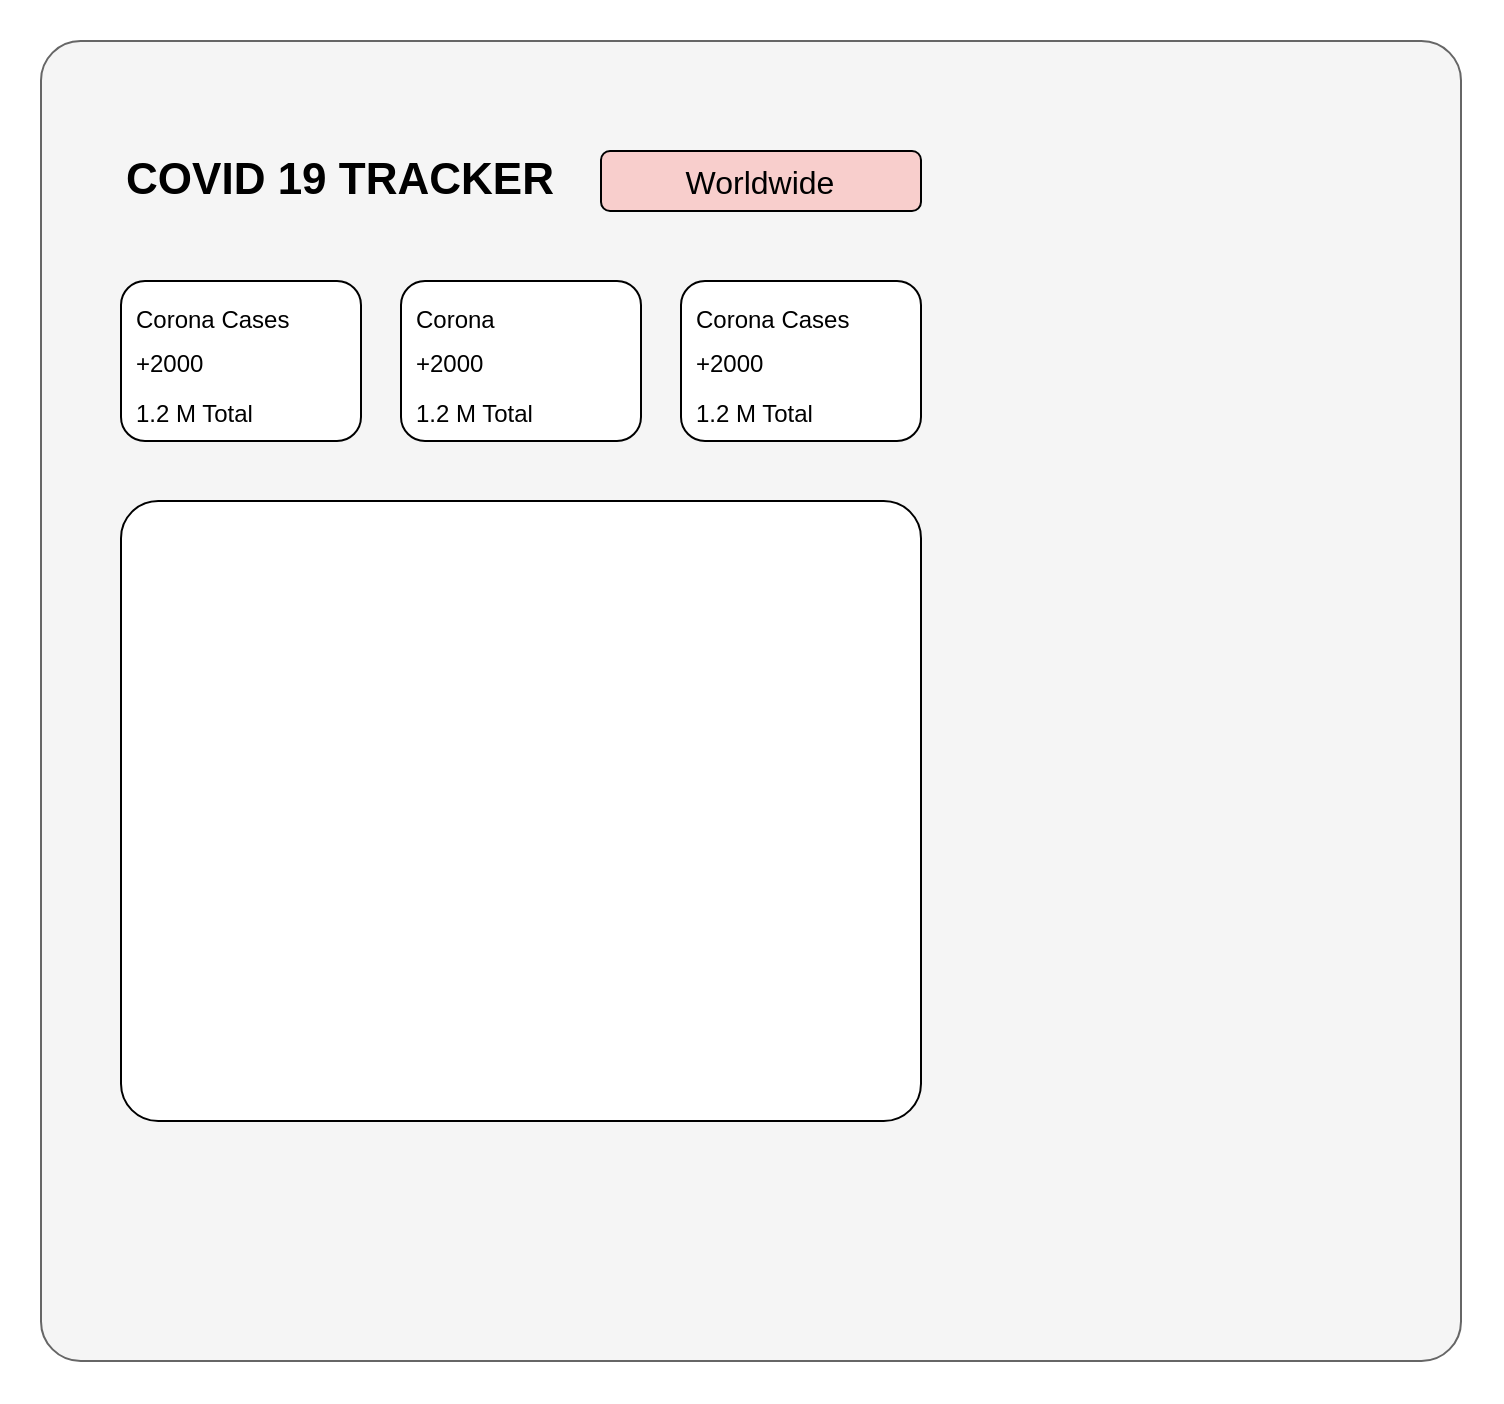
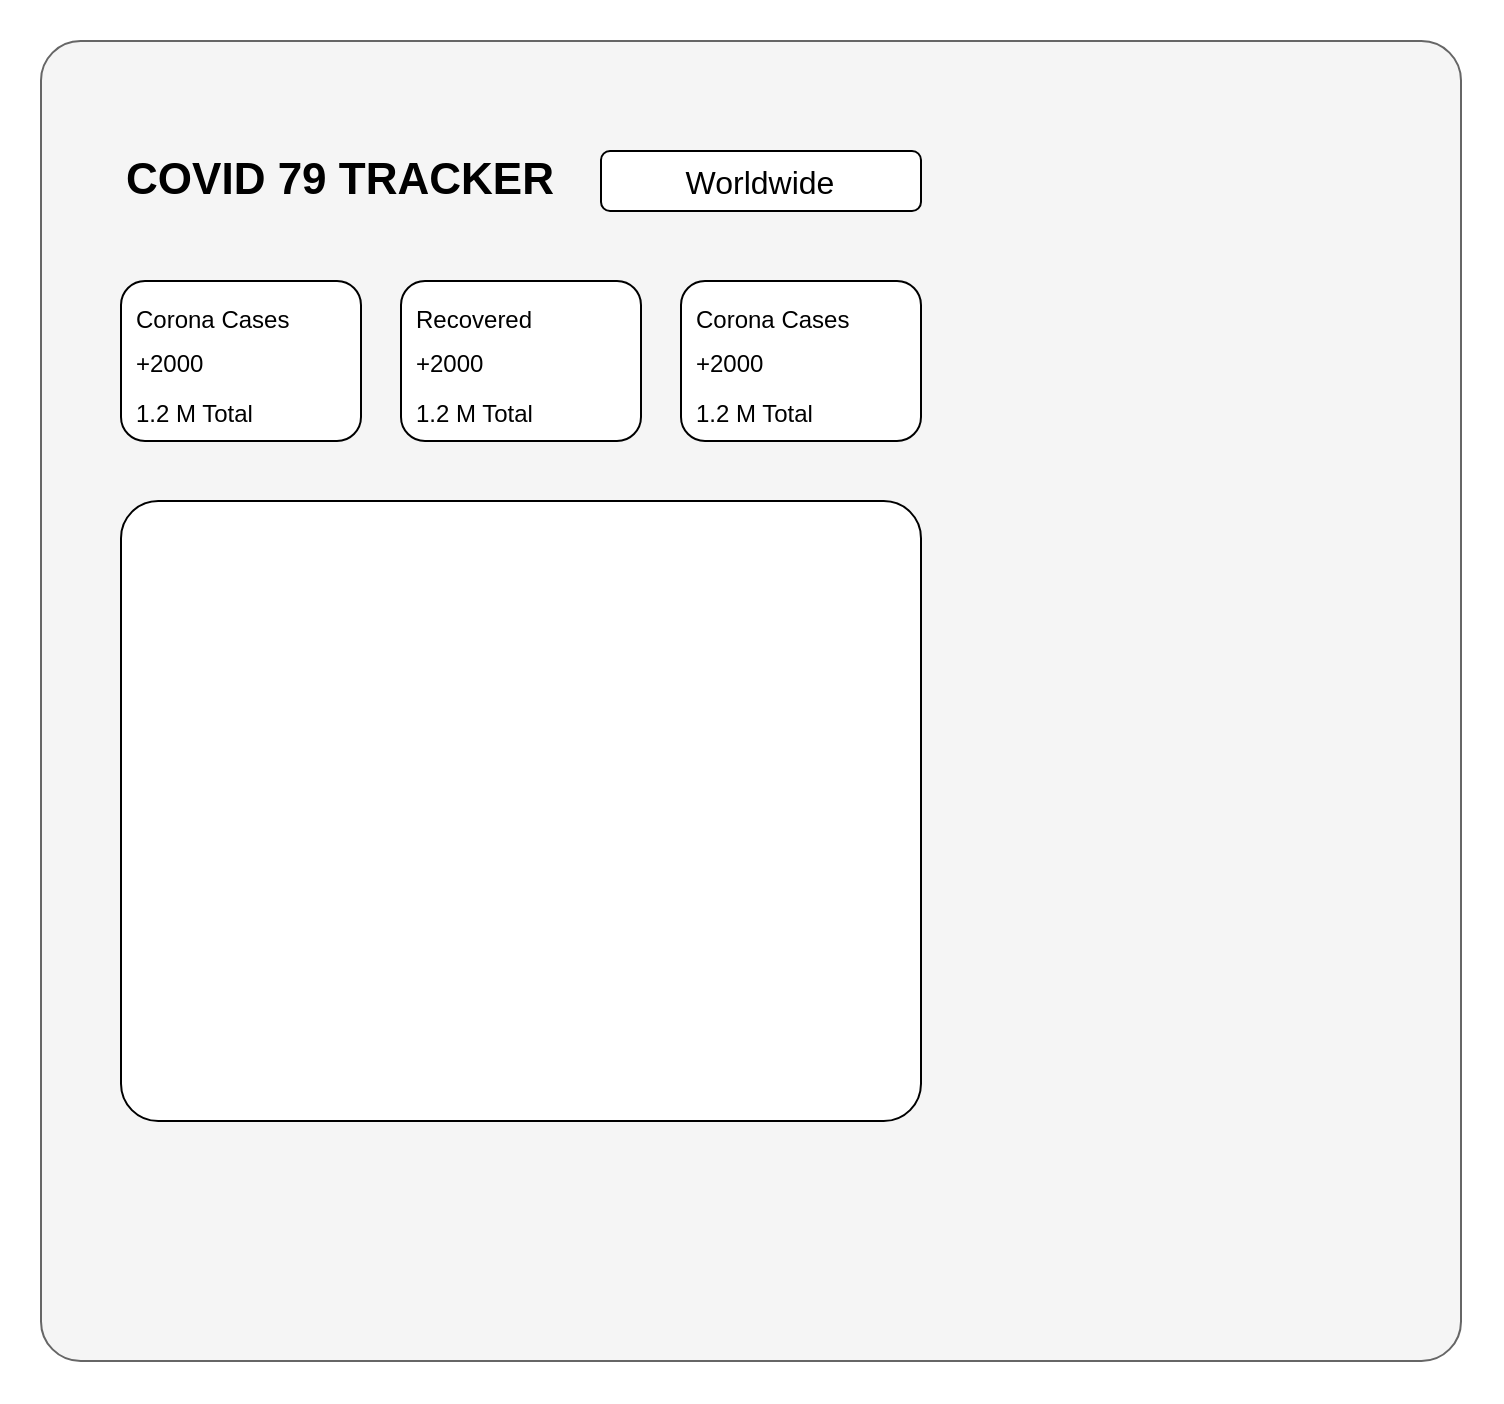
(341, 181) -> (341, 181)
(761, 181) -> (761, 181)
(471, 317) -> (498, 317)
